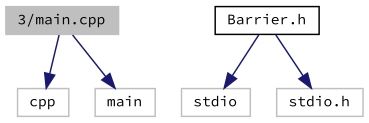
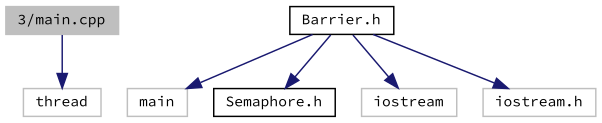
(89, 56) -> (256, 59)
(43, 102) -> (62, 102)
(216, 102) -> (409, 102)
none -> (274, 102)
(320, 102) -> (539, 102)
